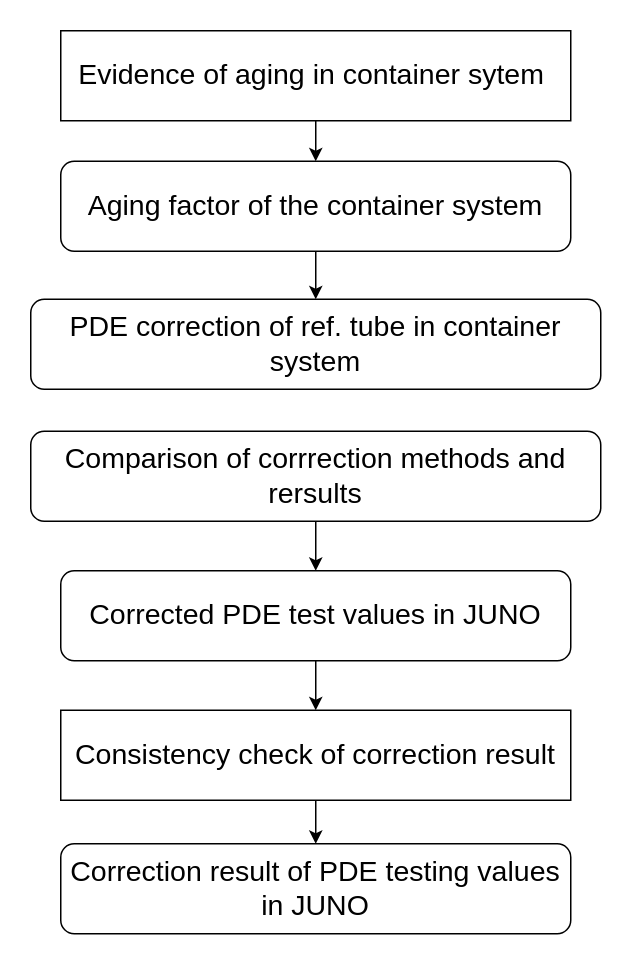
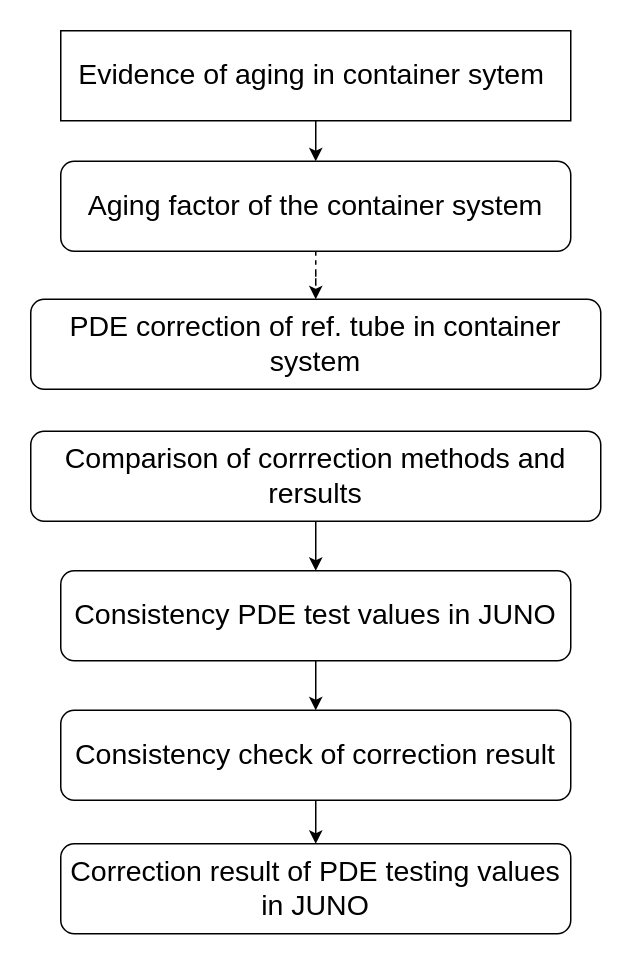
(316, 279) -> (316, 279)
(316, 616) -> (316, 616)
(316, 755) -> (316, 755)
